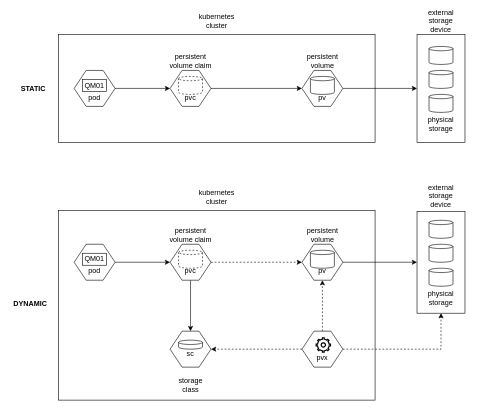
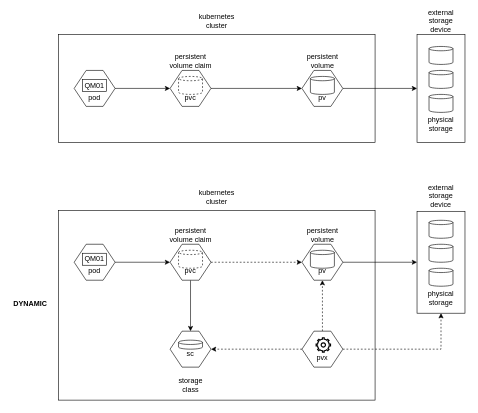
(33, 89) -> none
